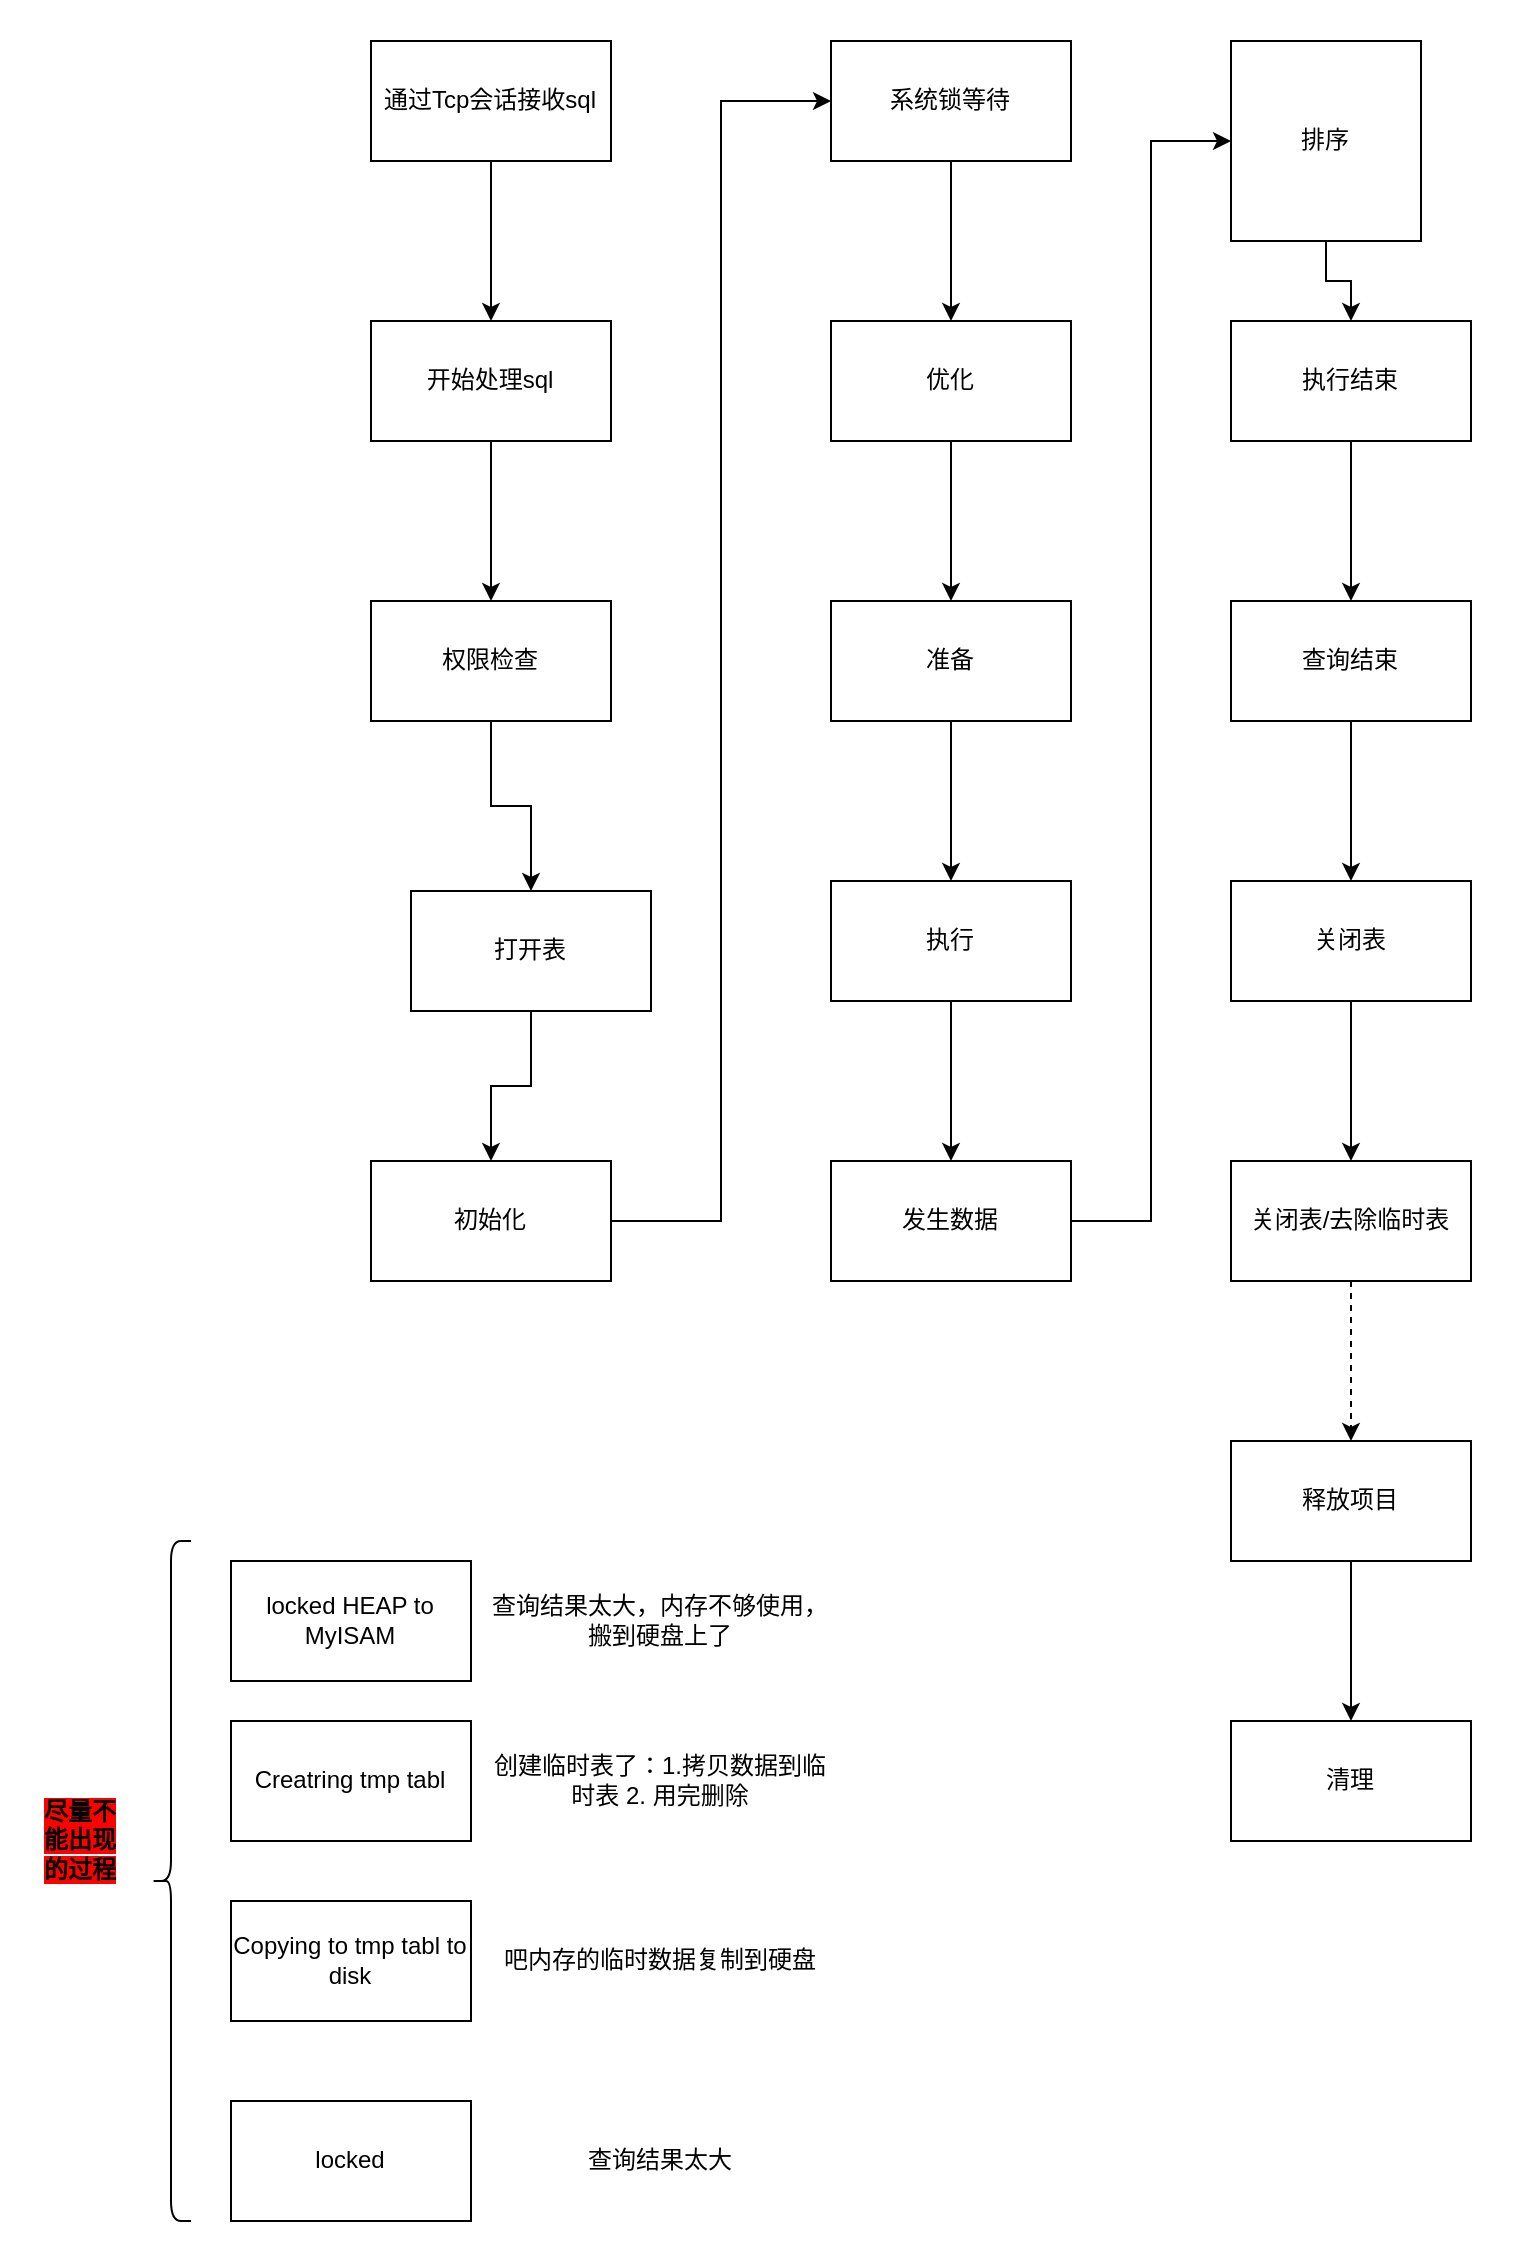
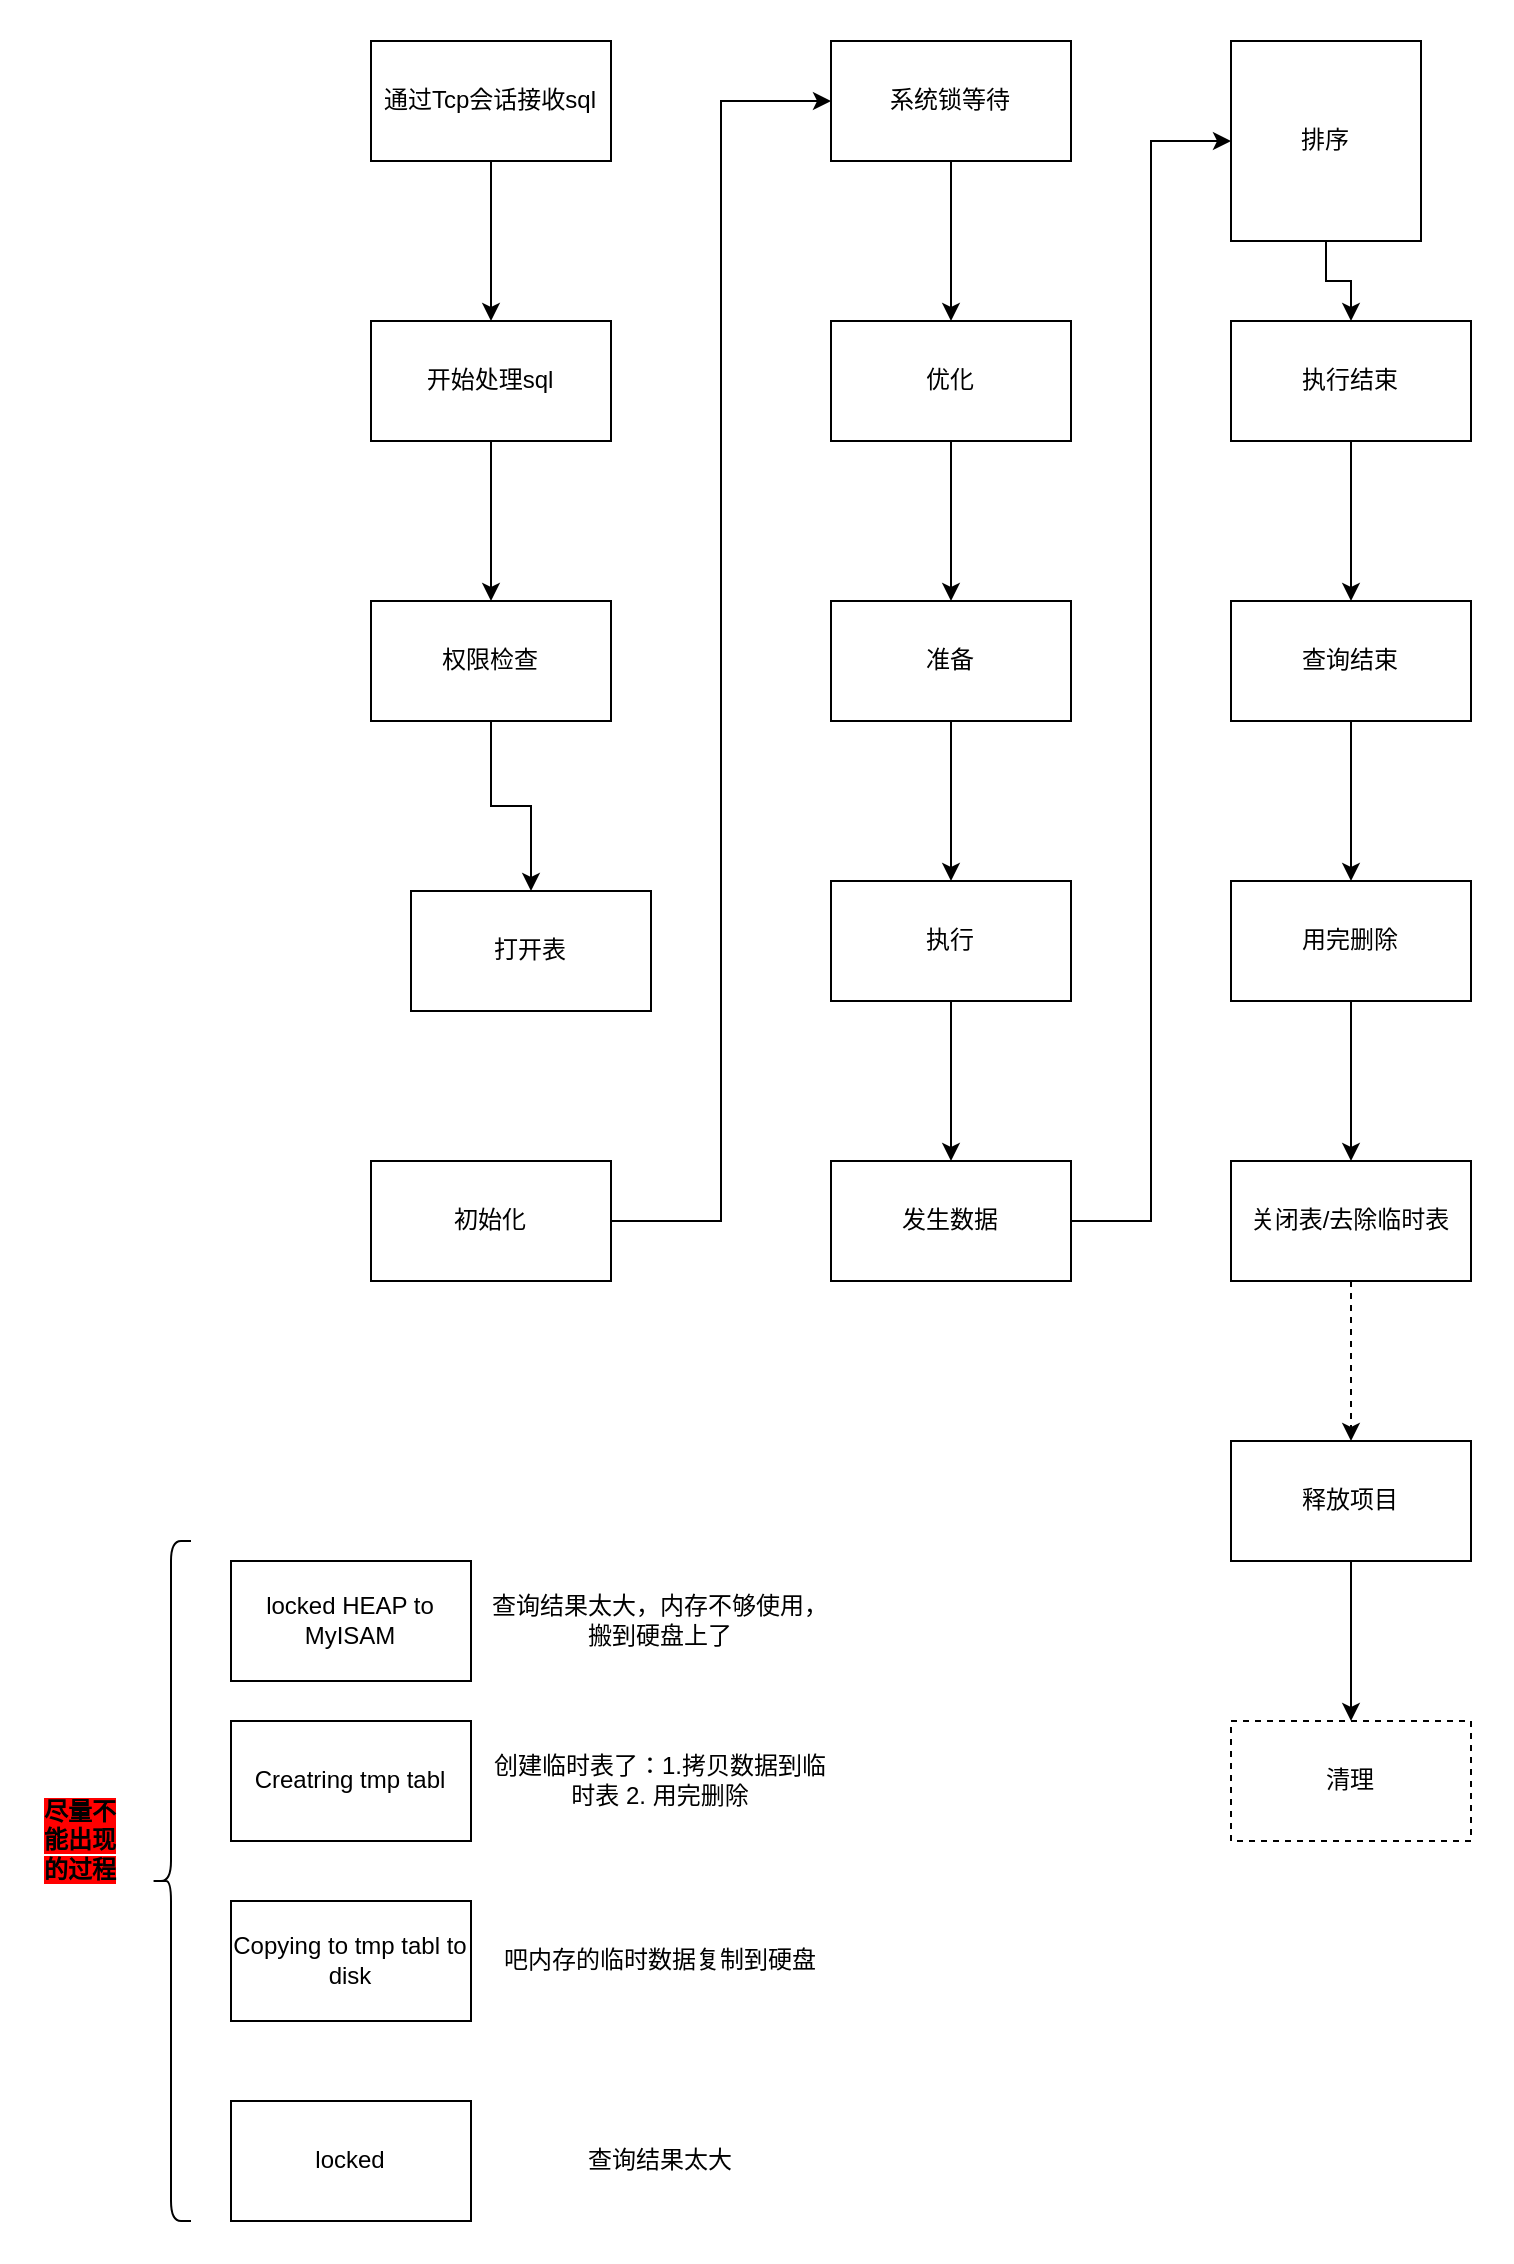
(1351, 941) -> (1351, 941)
(518, 1086) -> none
(1351, 1781) -> (1351, 1781)
